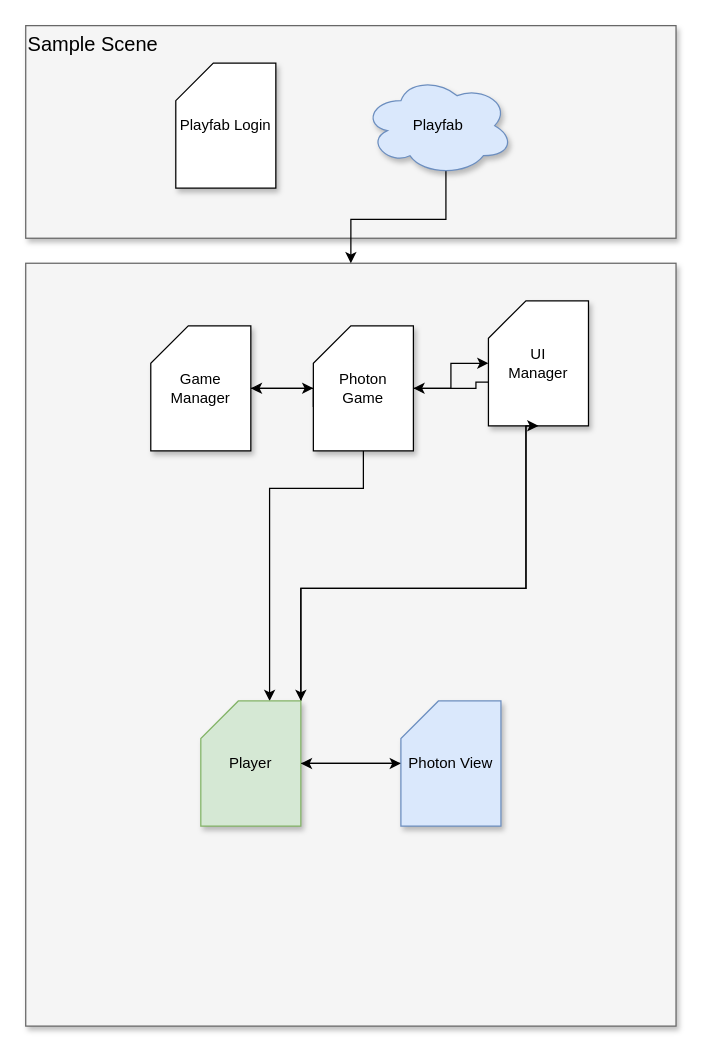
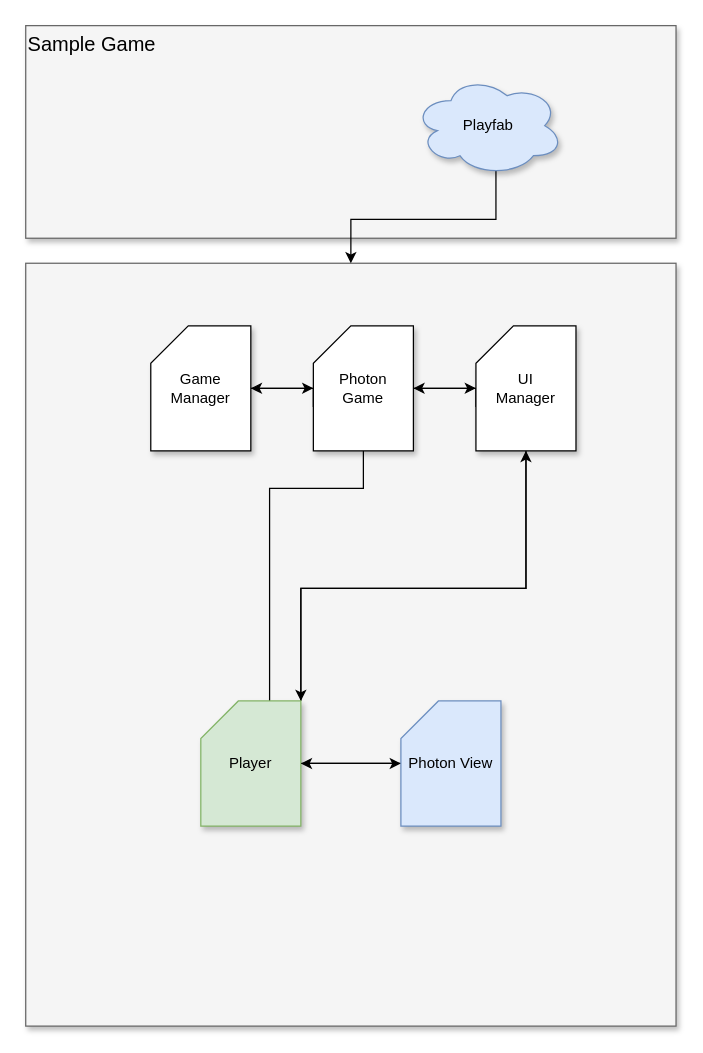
(75, 44) -> (70, 44)
(226, 126) -> none
(438, 126) -> (488, 126)
(538, 363) -> (526, 388)
(269, 691) -> (269, 694)
